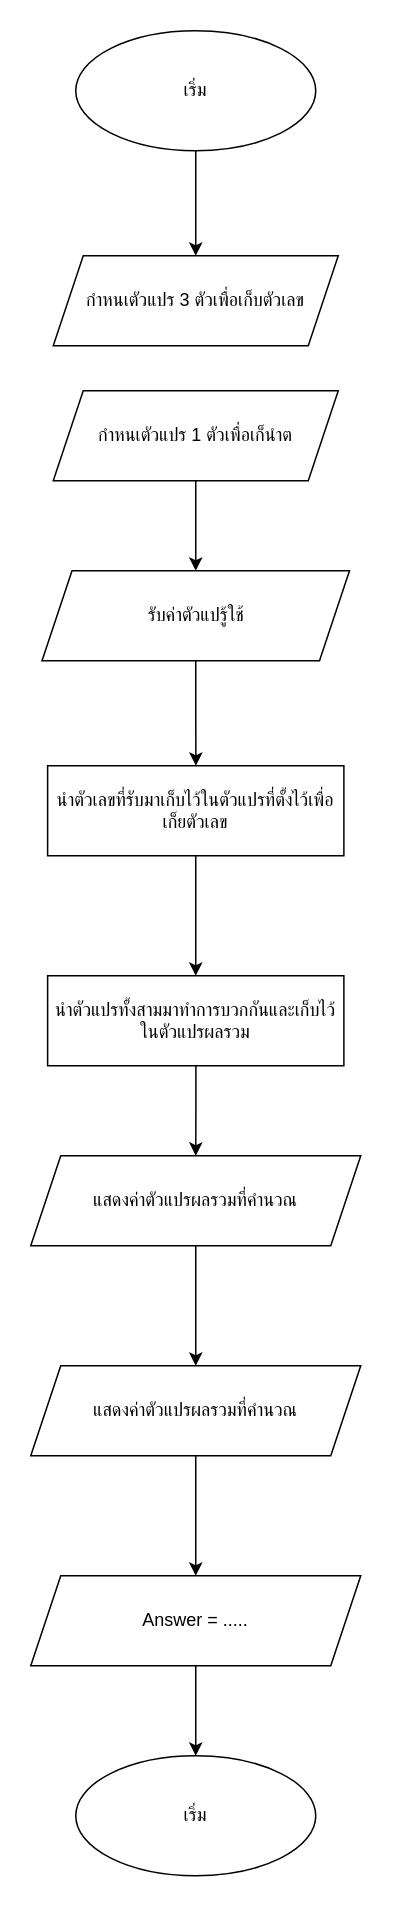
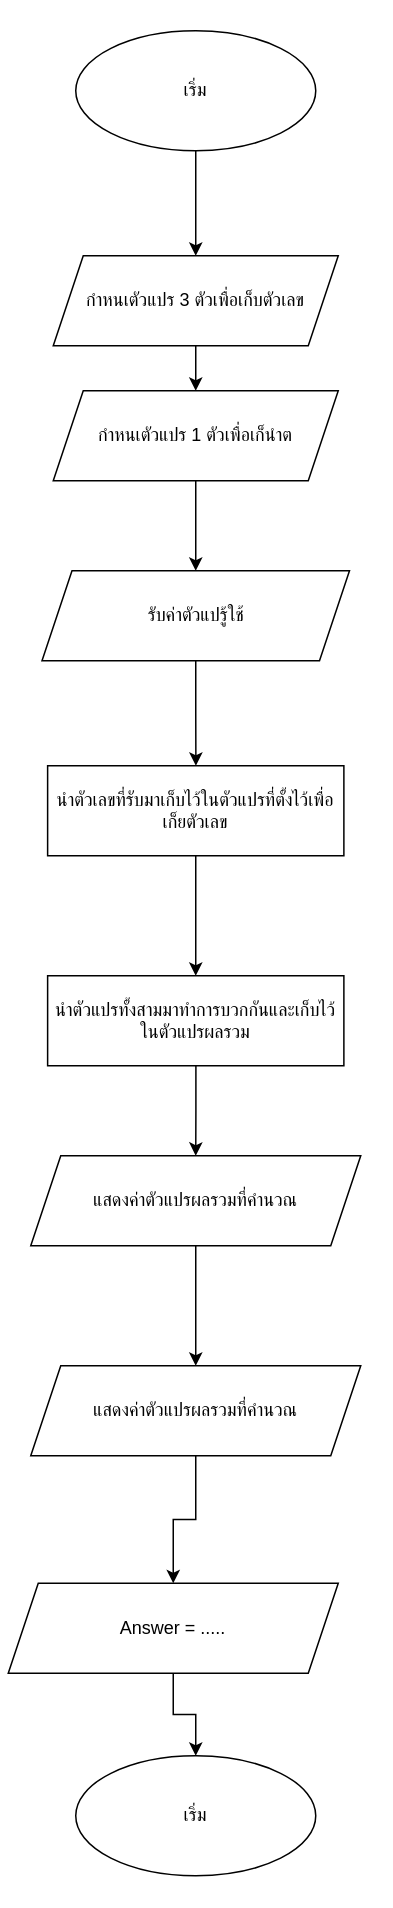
none -> (196, 374)
(196, 1621) -> (173, 1628)
